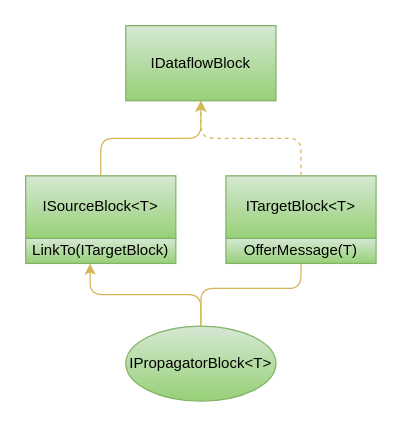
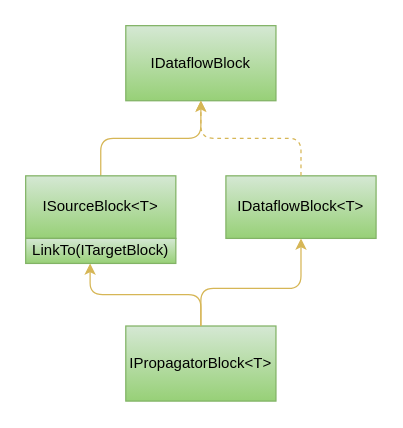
(301, 207) -> (301, 207)
(301, 251) -> none
(201, 363) -> (201, 363)
